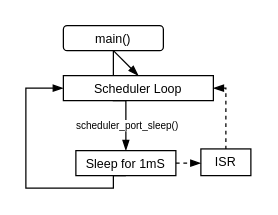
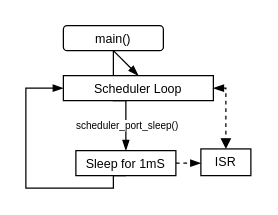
(226, 141) -> (226, 137)
